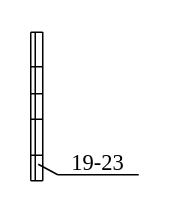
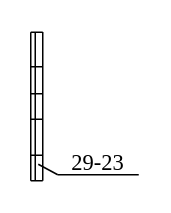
(98, 161) -> (98, 161)
